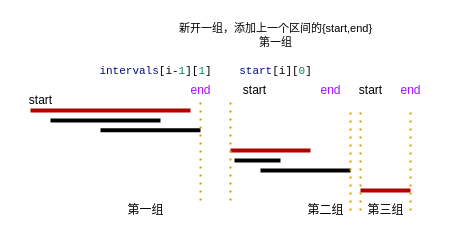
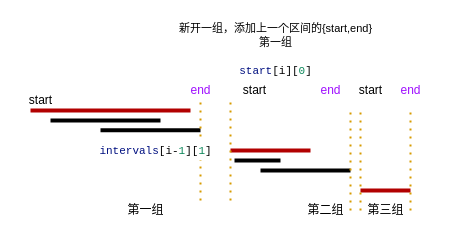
(156, 71) -> (156, 151)
